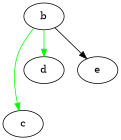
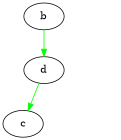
(16, 63) -> (35, 93)
(98, 70) -> none
